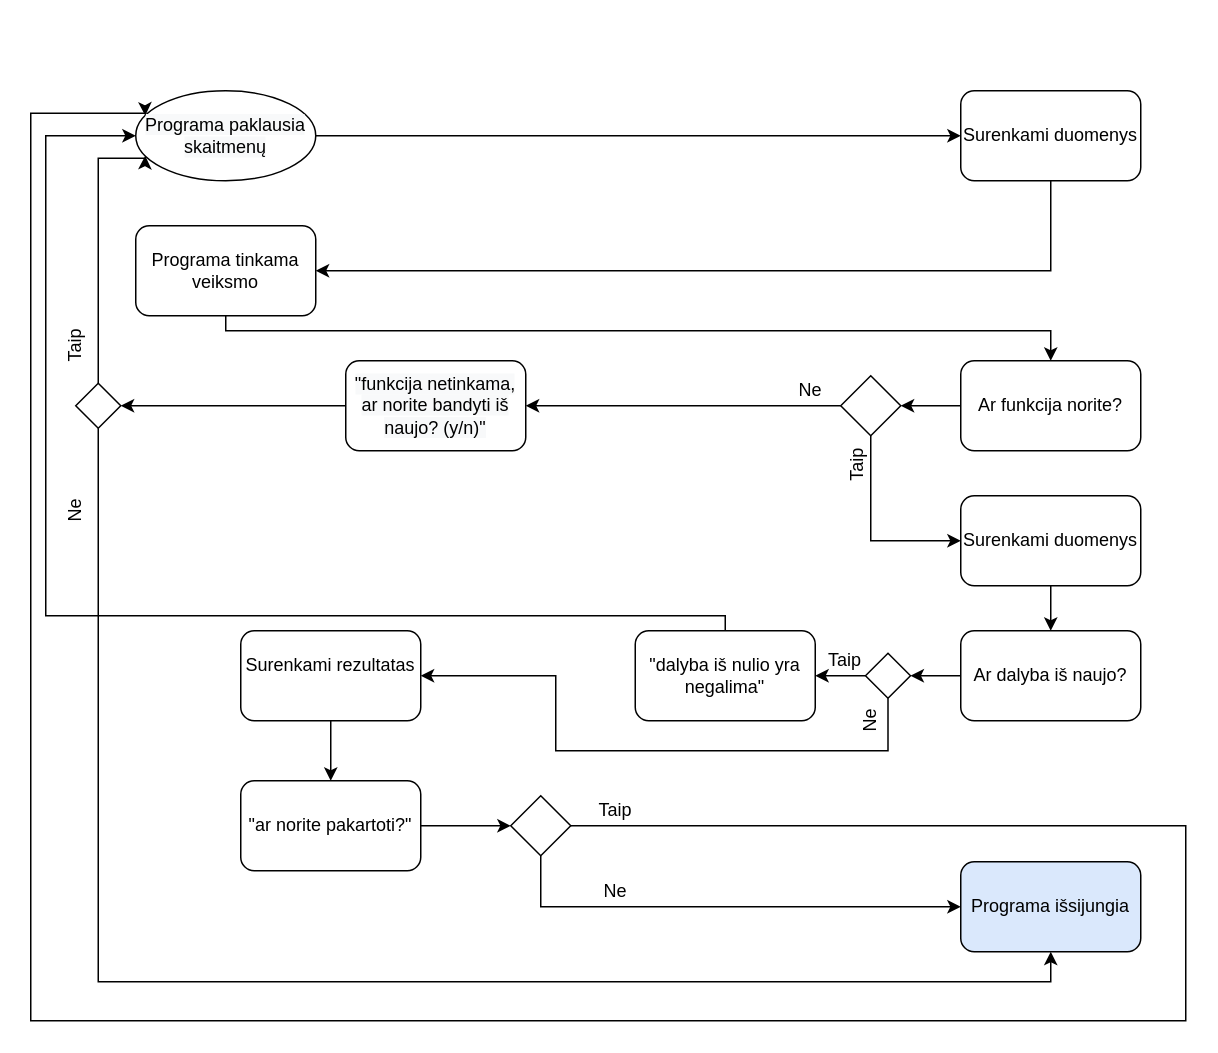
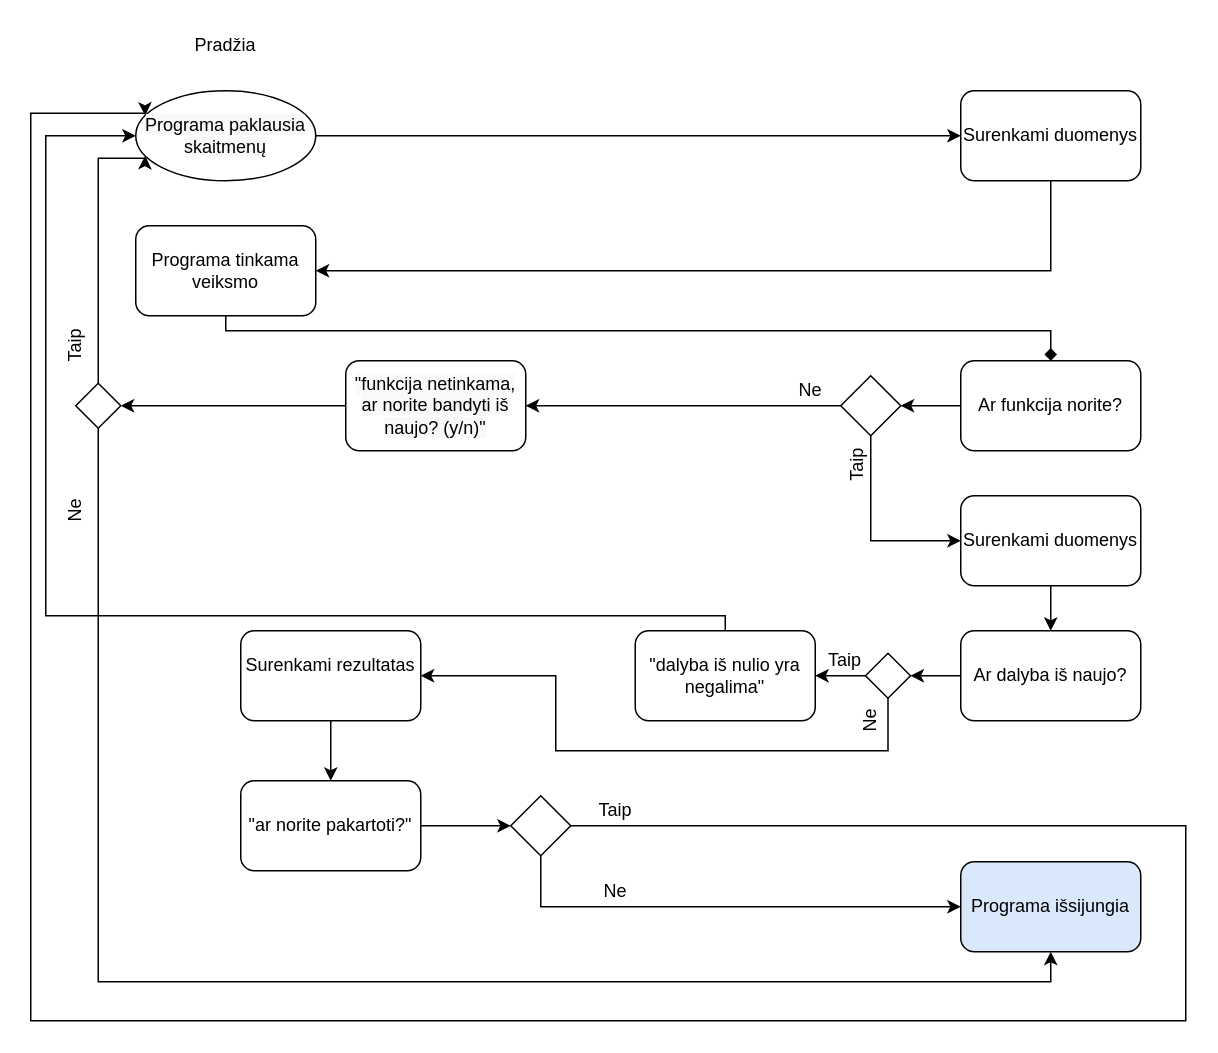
none -> (226, 46)
(1051, 349) -> (1051, 348)
